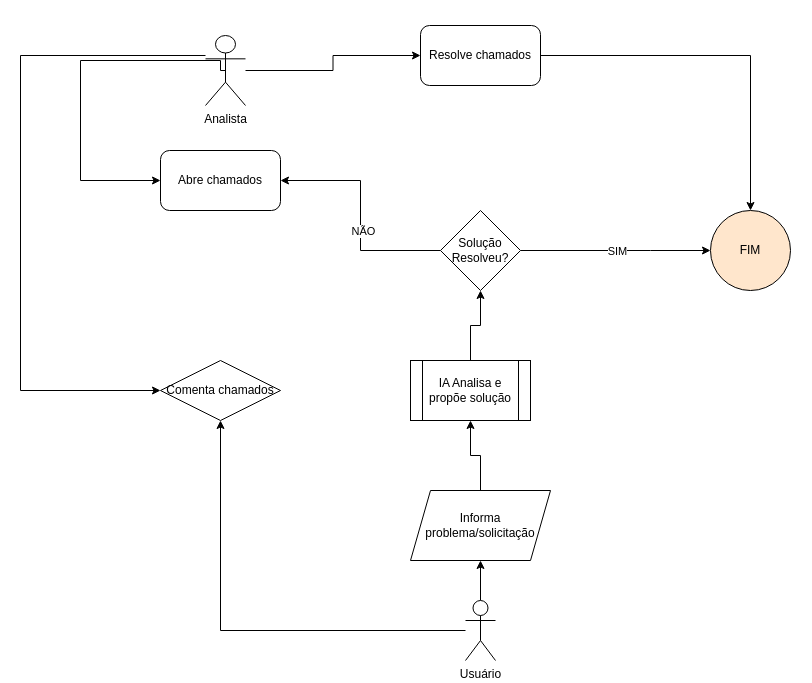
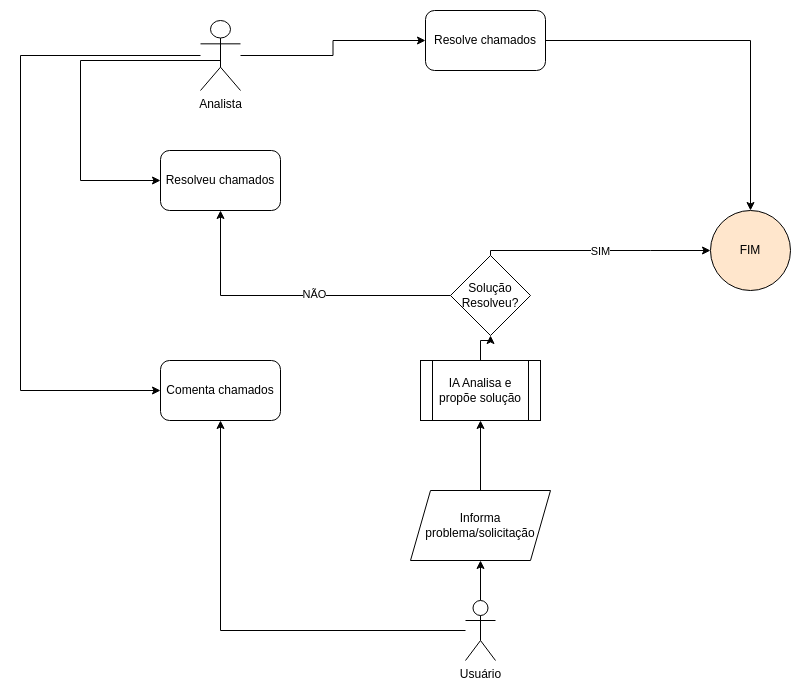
(481, 56) -> (486, 41)
(226, 71) -> (221, 56)
(221, 181) -> (221, 181)
(481, 251) -> (491, 296)
(221, 391) -> (221, 391)
(471, 391) -> (481, 391)
